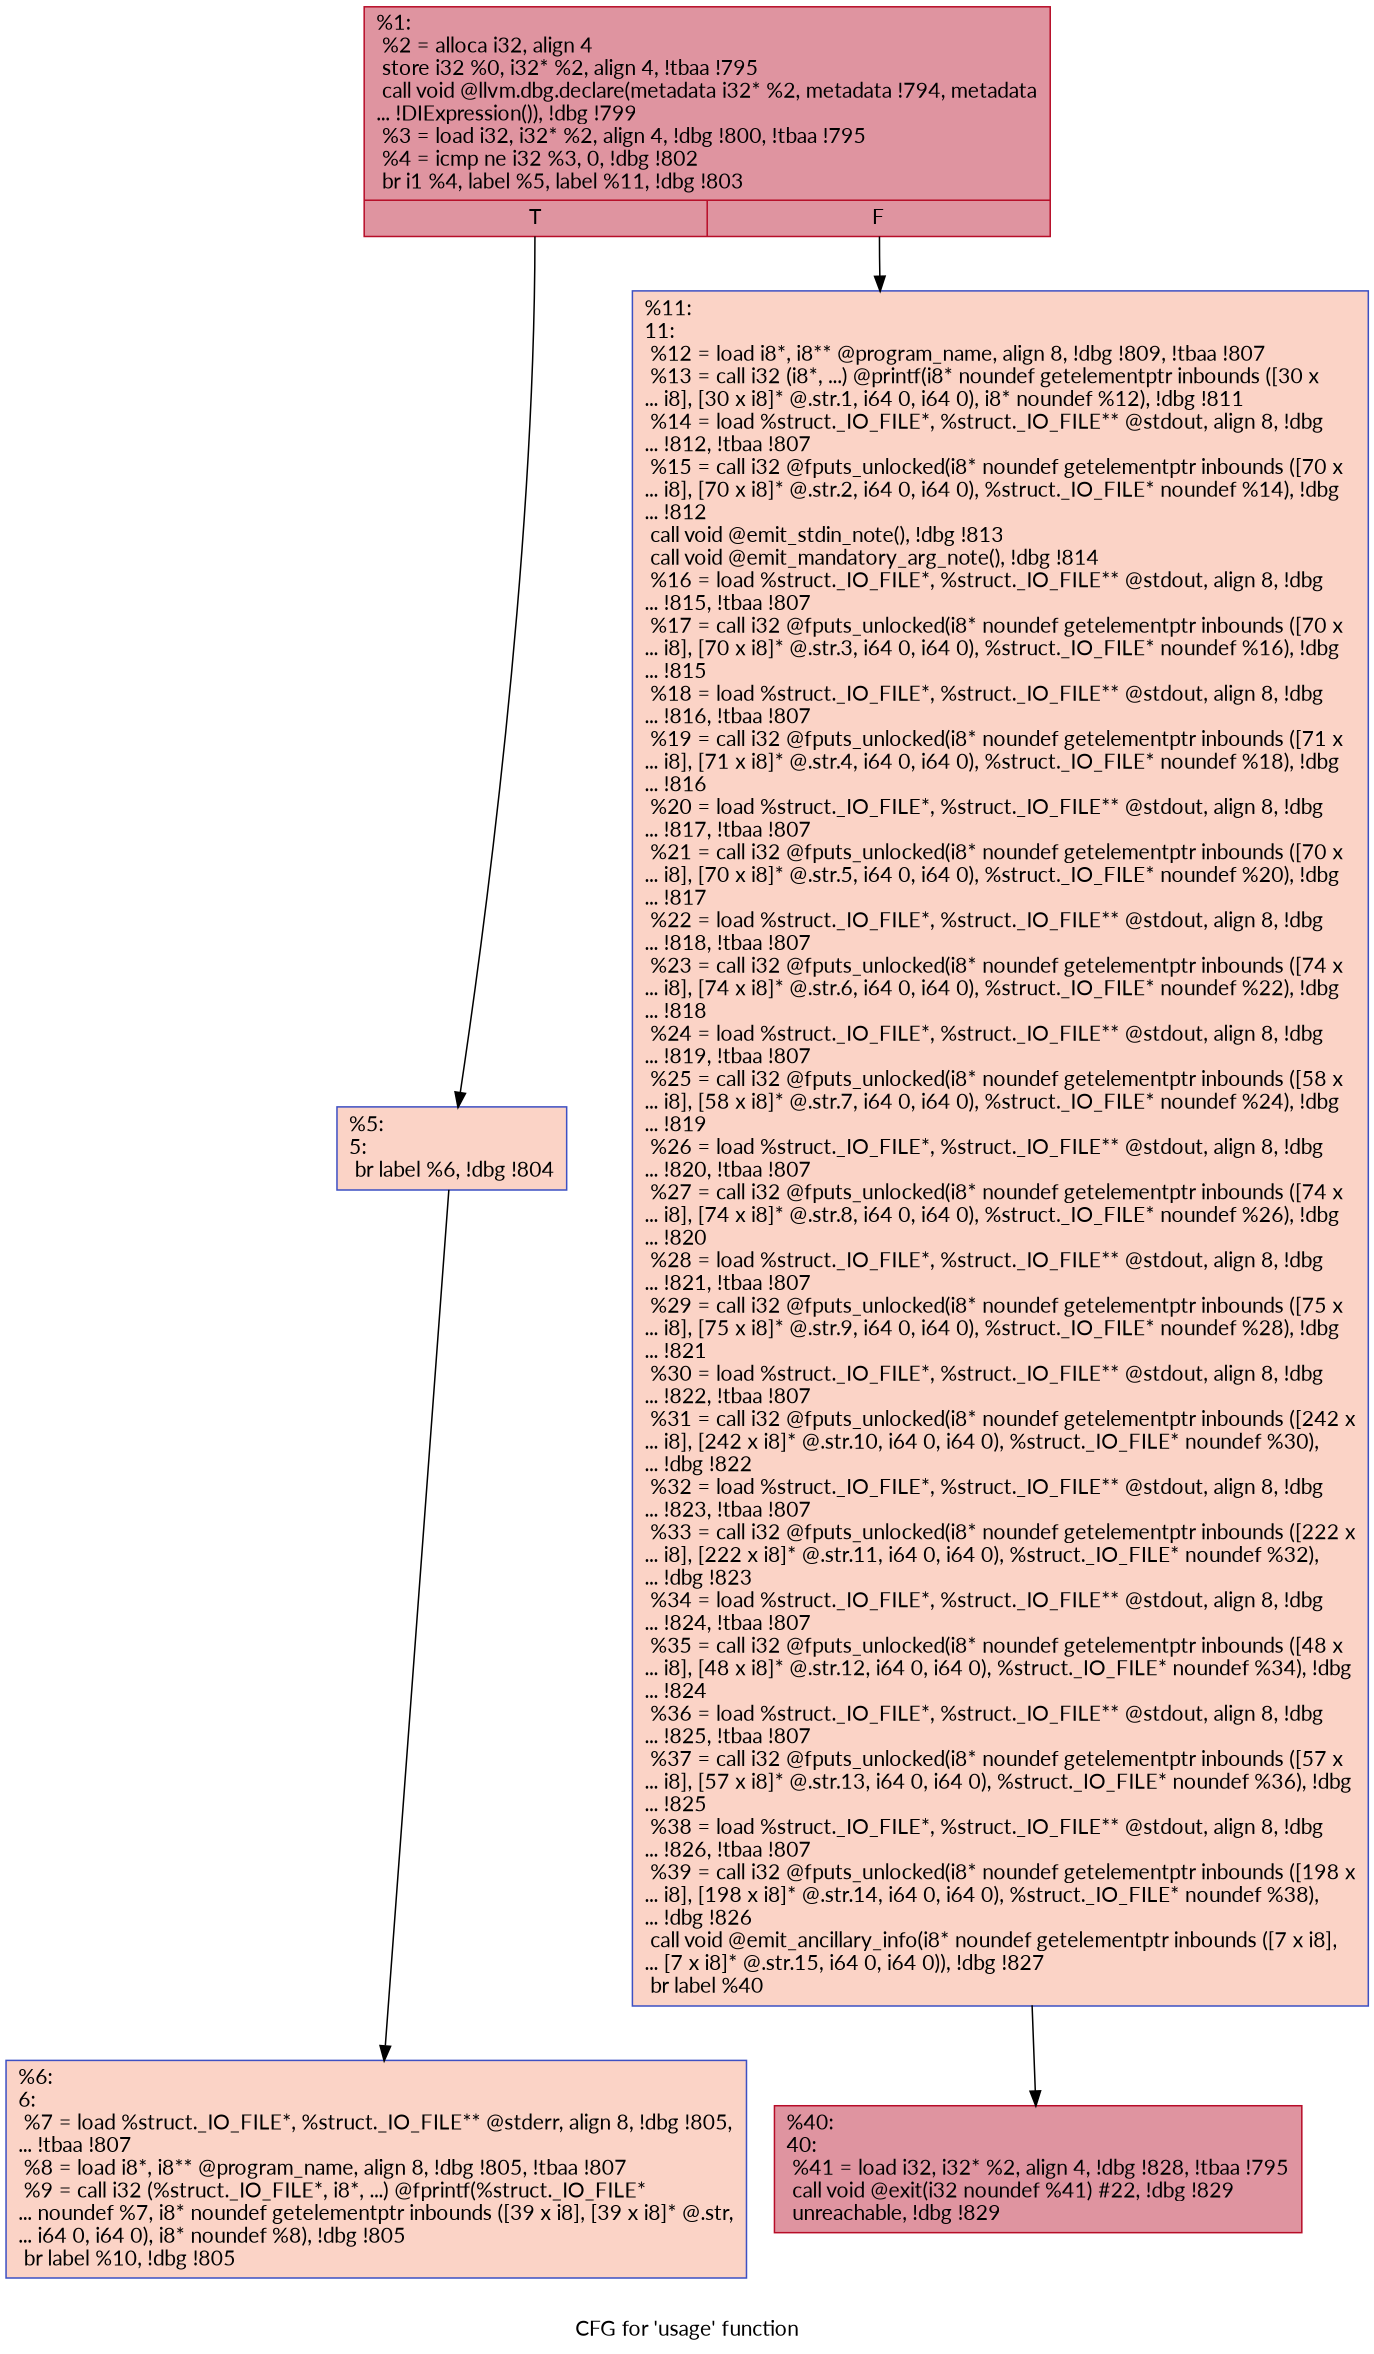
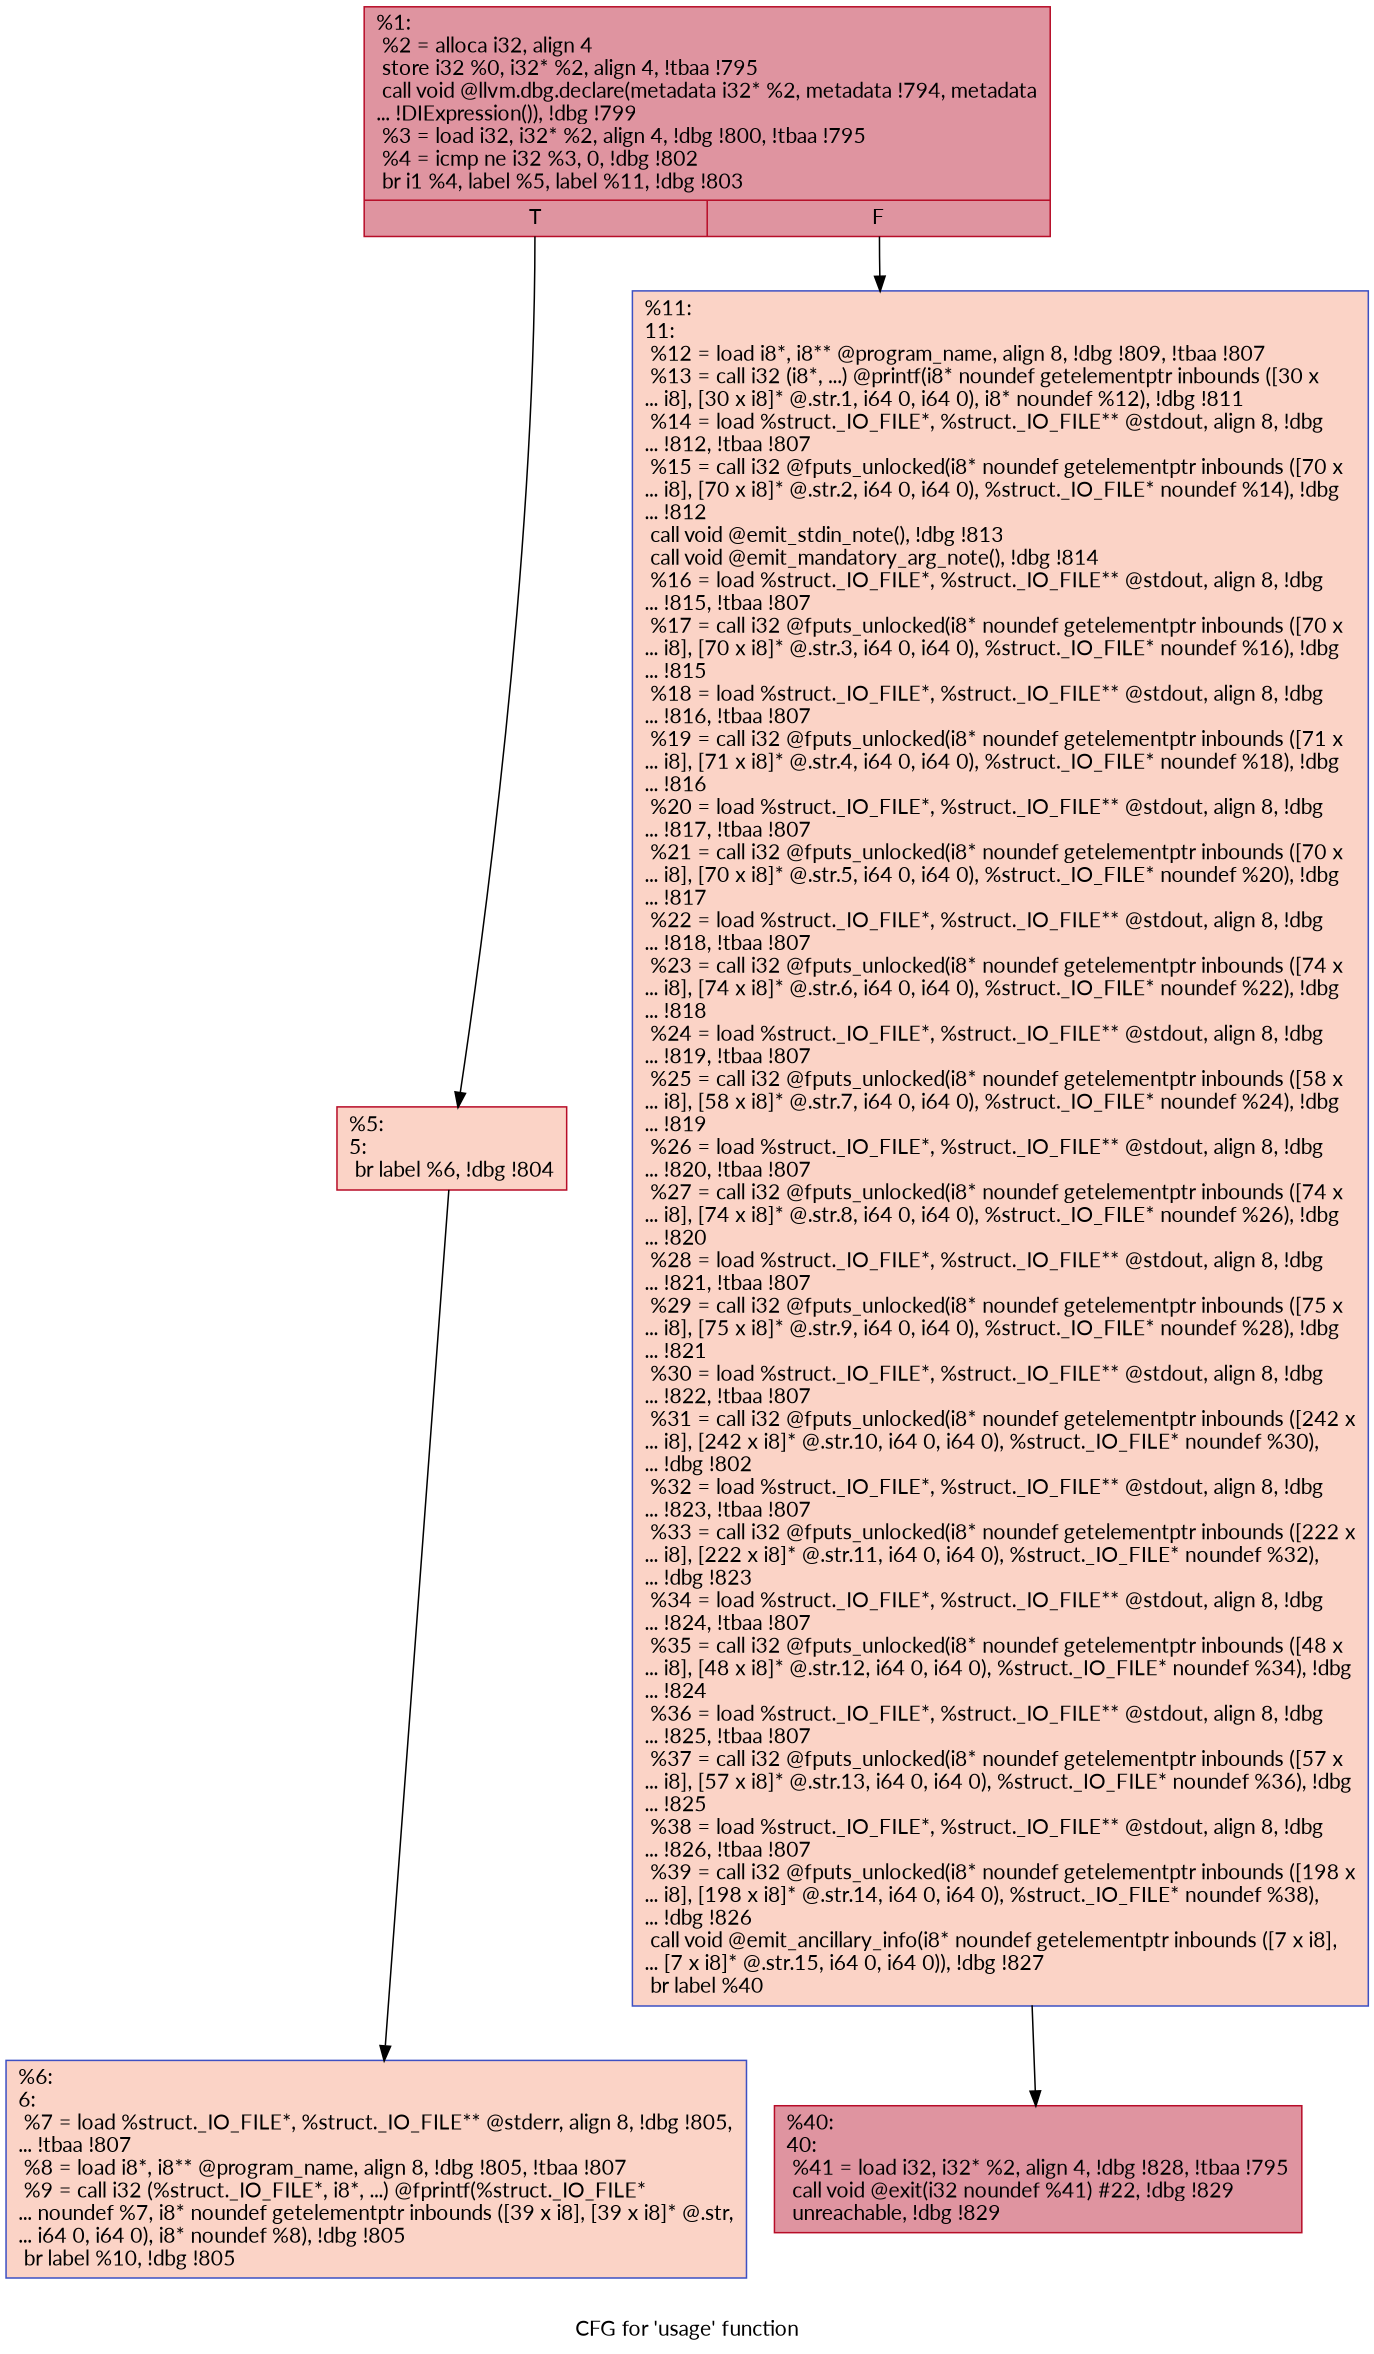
(452, 1148) -> (452, 1148)
(699, 1465) -> (699, 1465)
